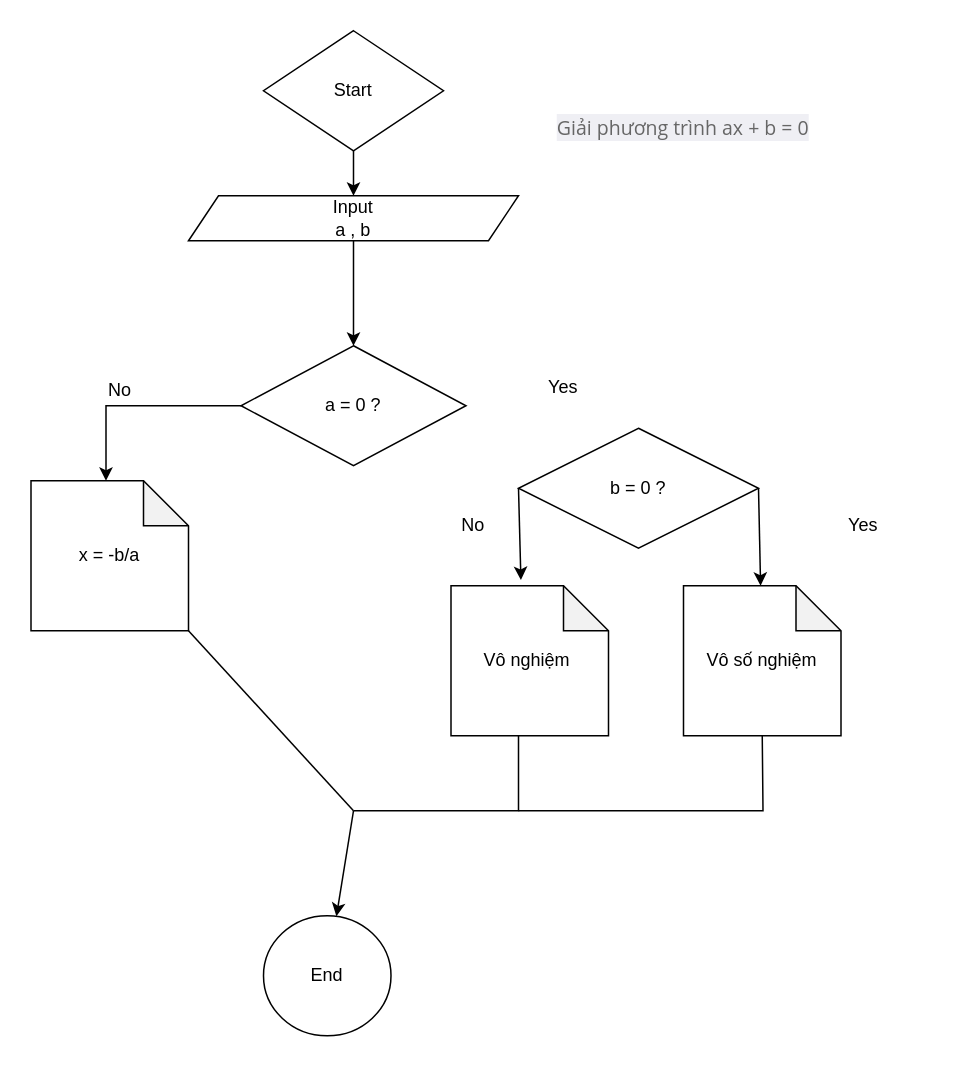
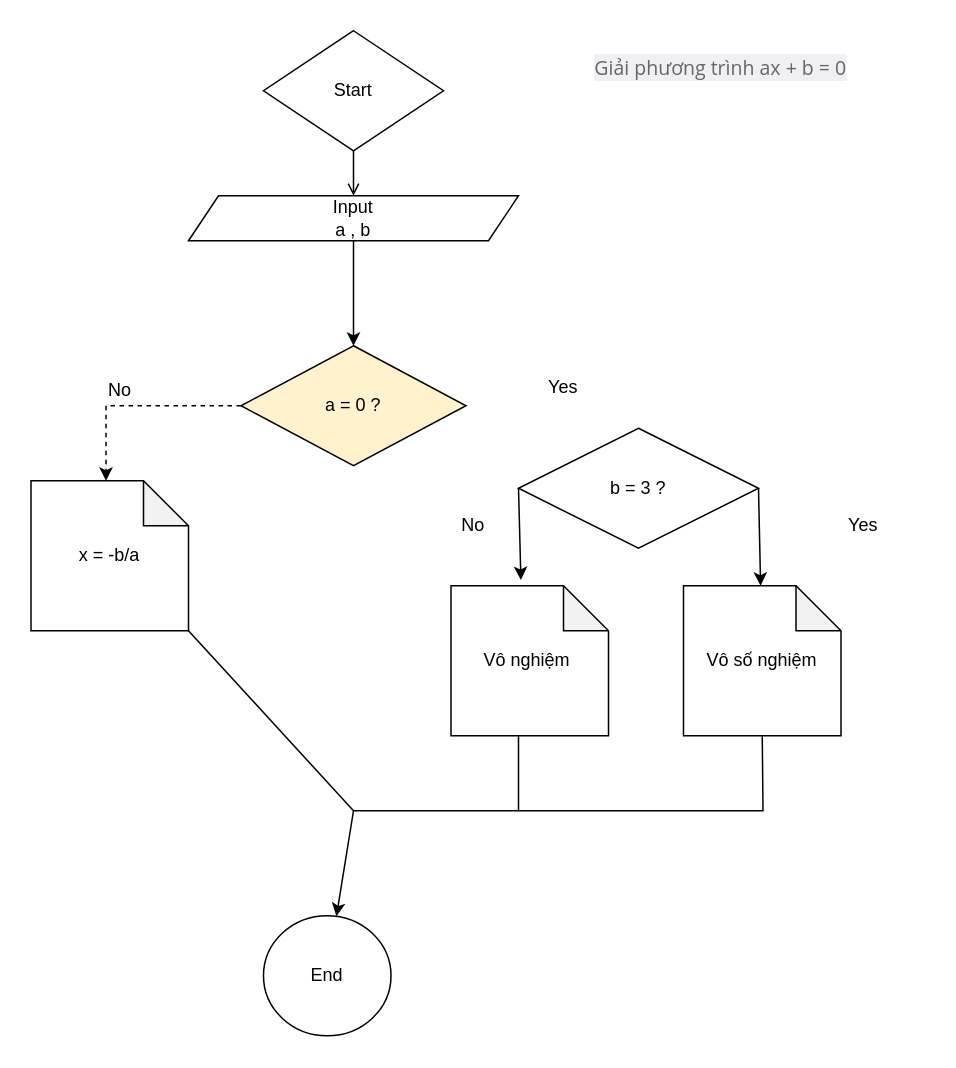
(683, 128) -> (721, 68)
(353, 184) -> (353, 186)
(140, 406) -> (140, 406)
(353, 406) -> (353, 406)
(638, 488) -> (638, 488)
